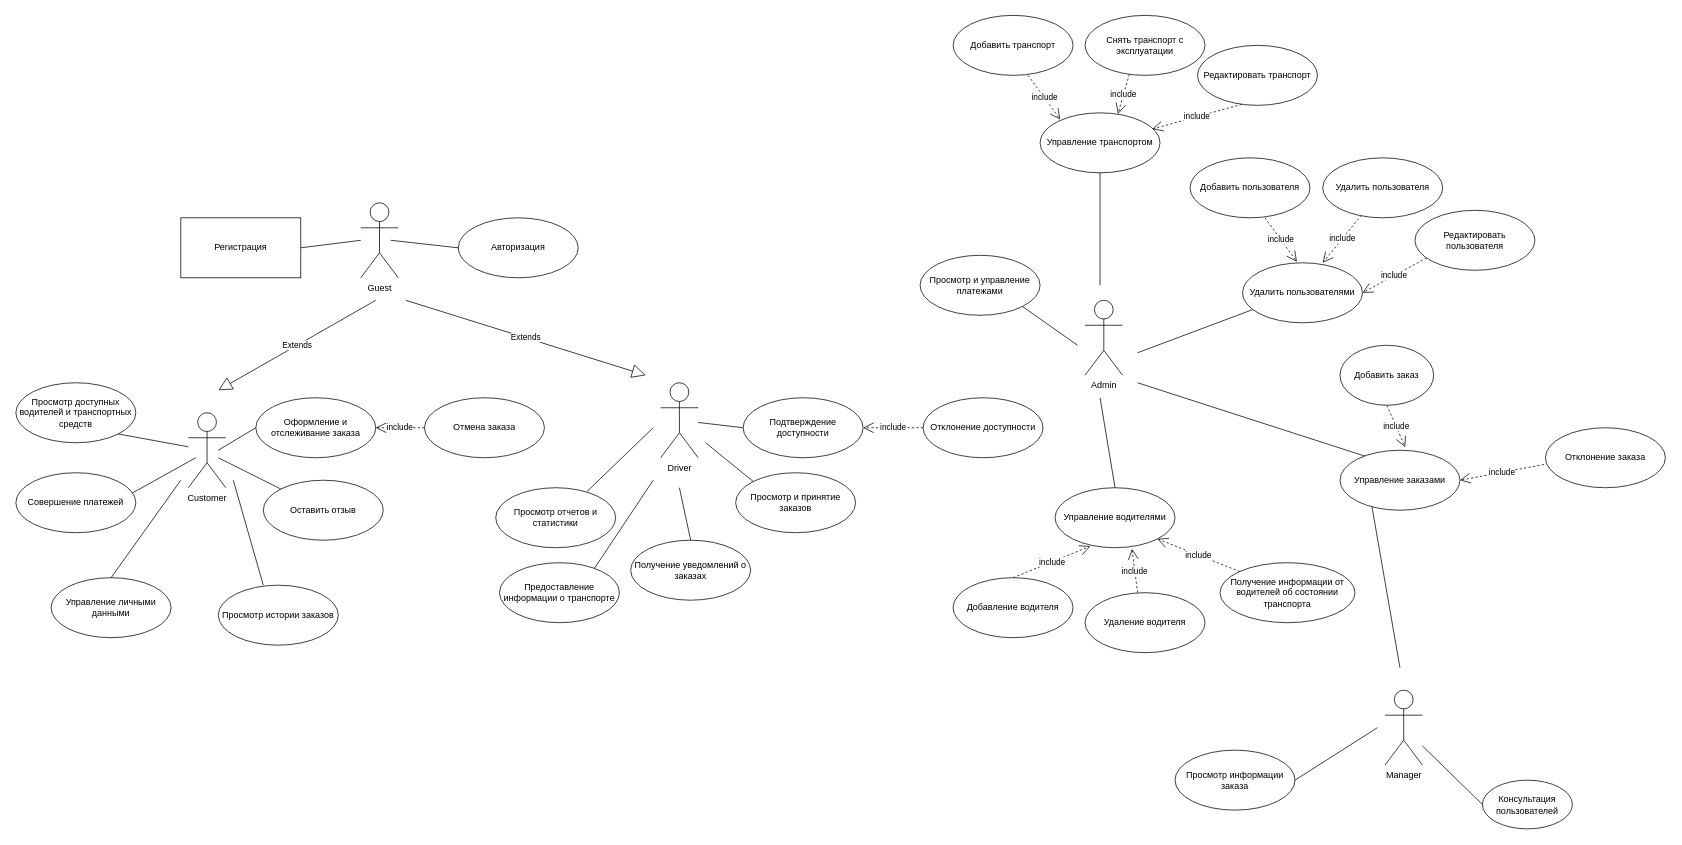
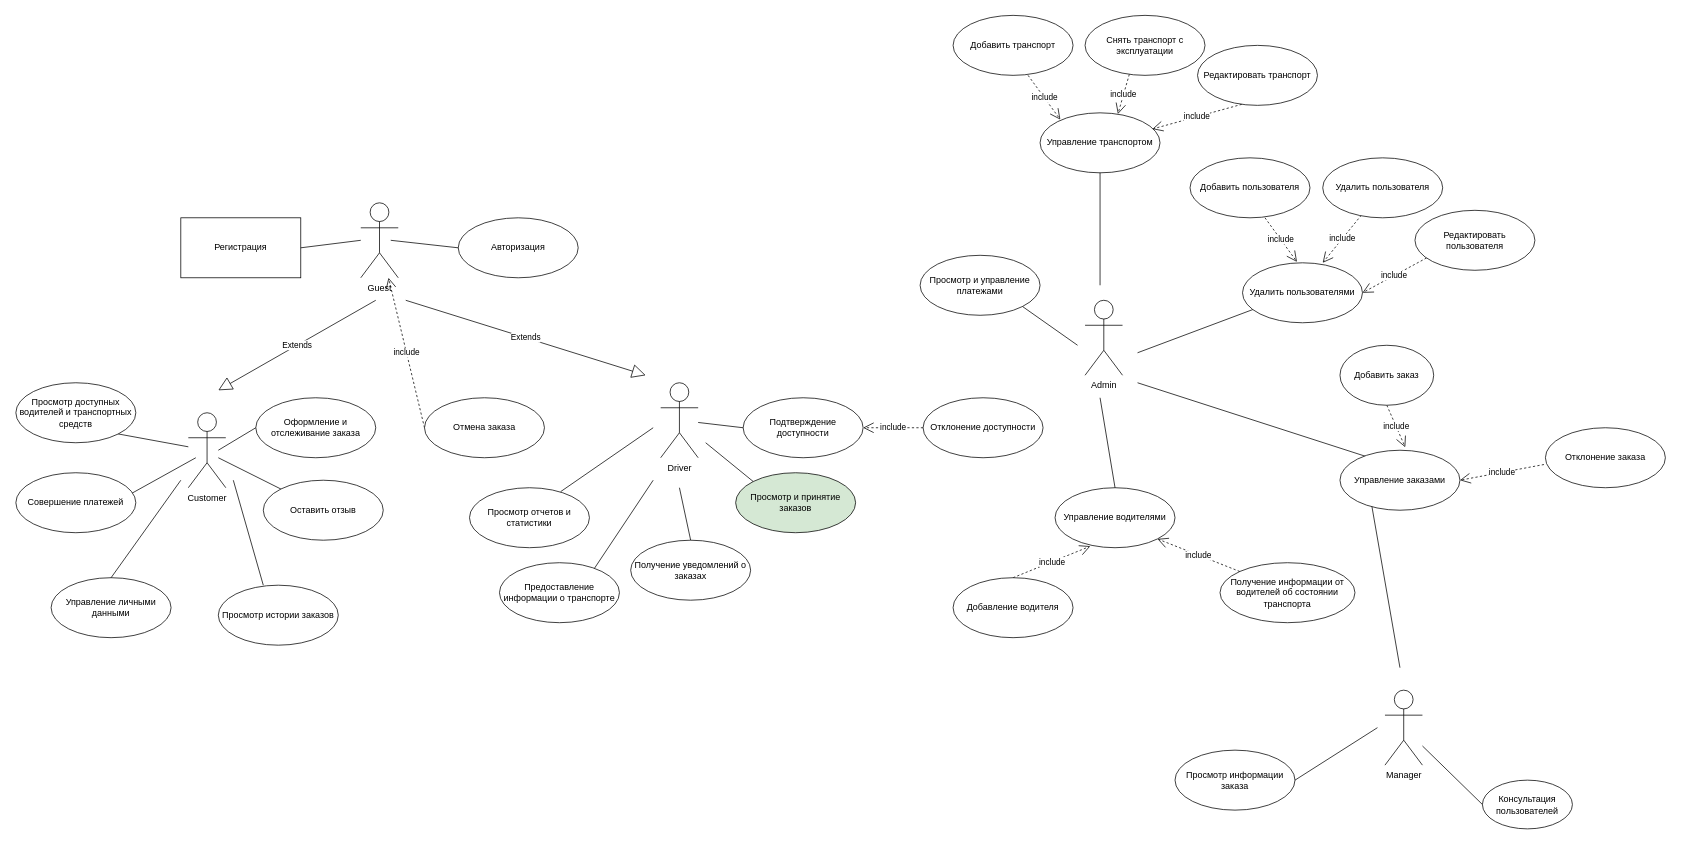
(401, 428) -> (406, 354)
(795, 503) -> (795, 503)
(555, 518) -> (529, 518)
(1135, 572) -> none
(1145, 623) -> none
